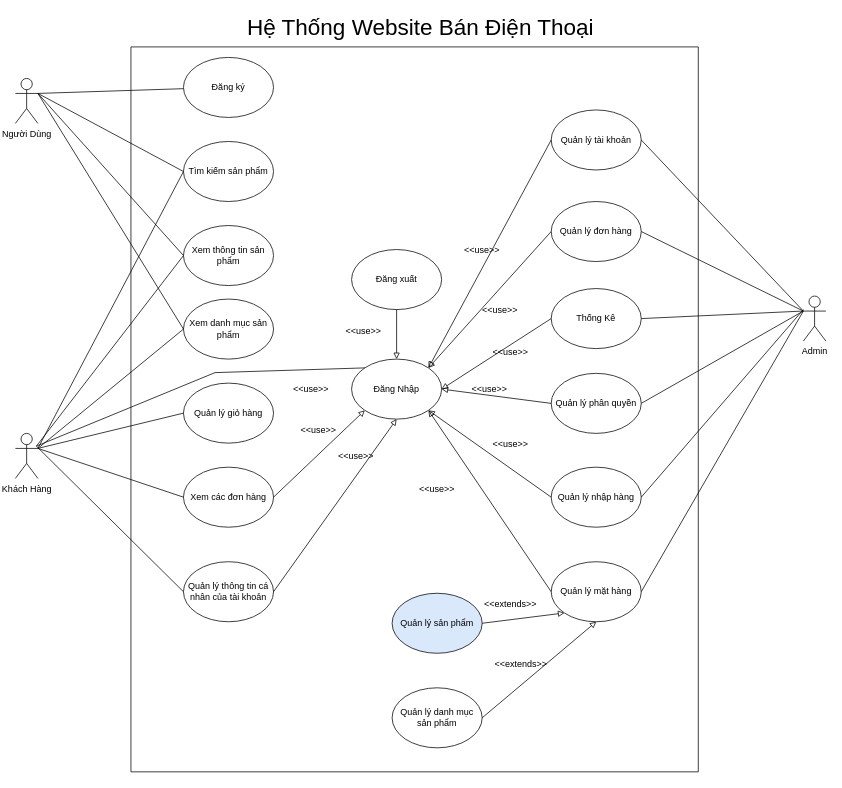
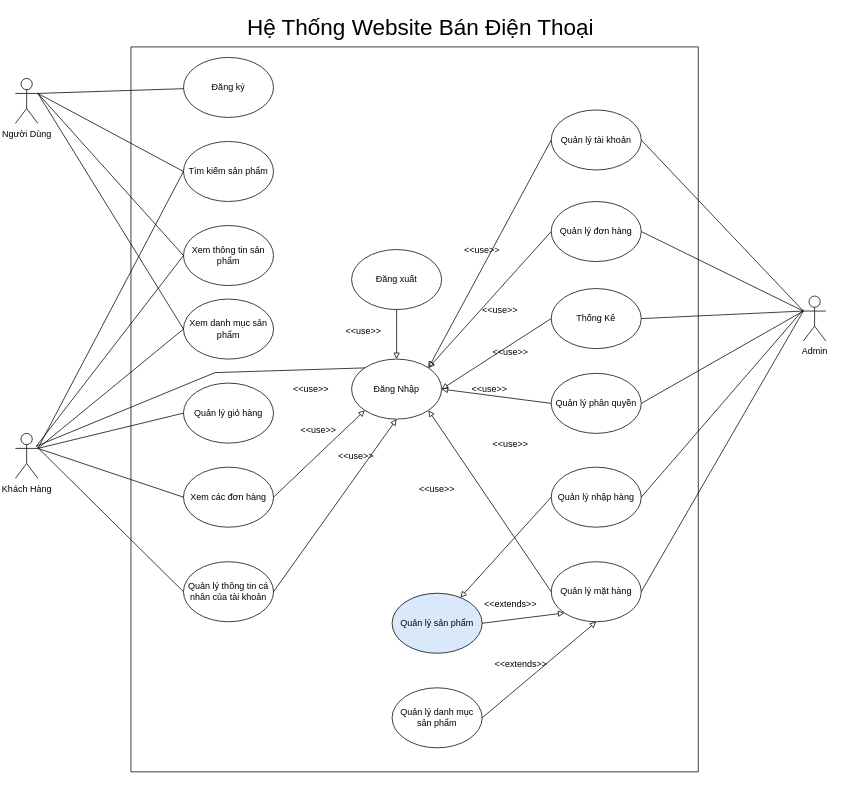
(492, 455) -> (508, 544)
